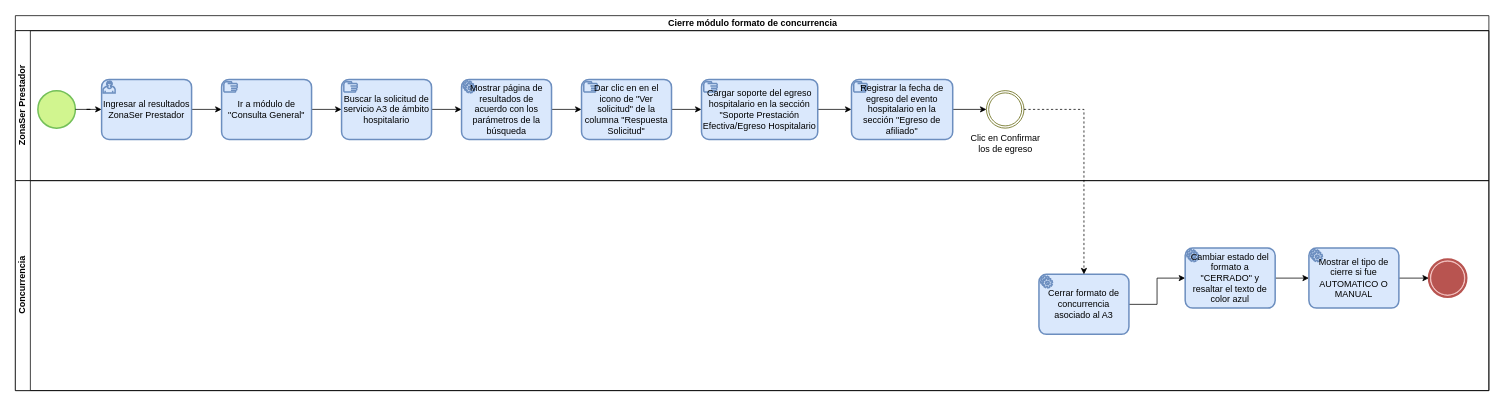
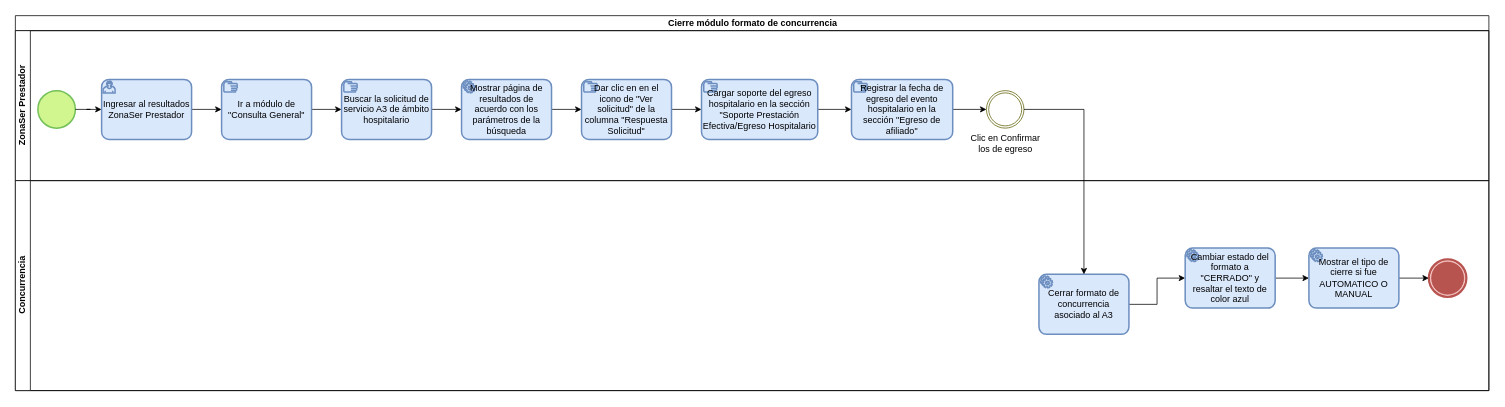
(1084, 159) -> (1084, 159)
